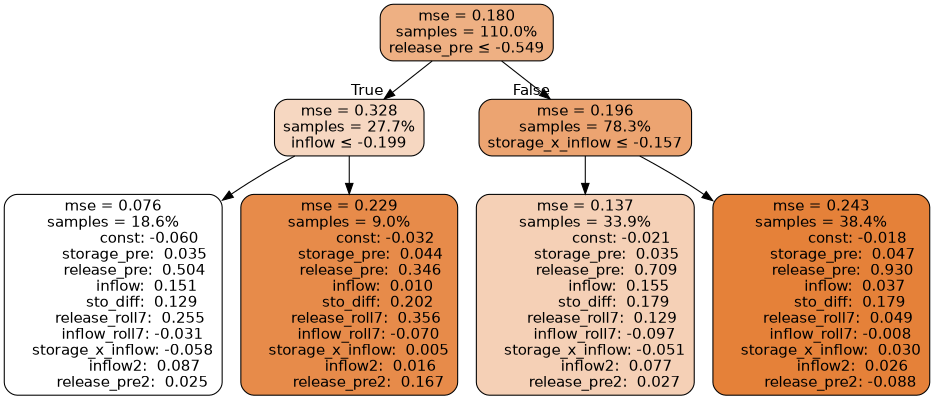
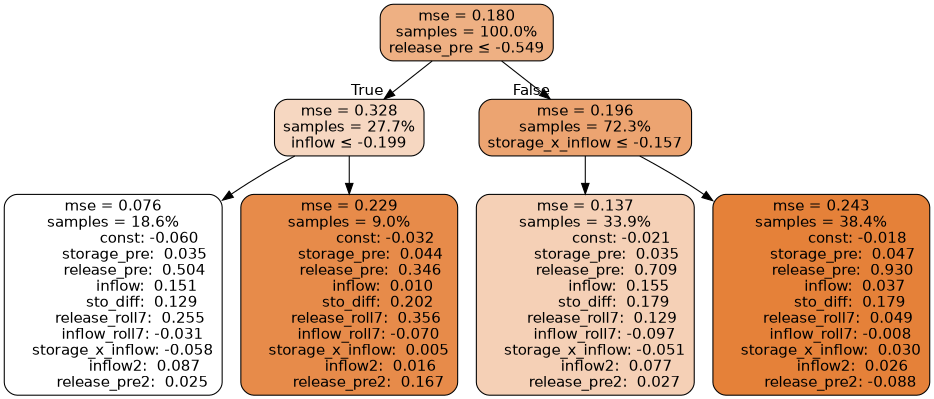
(467, 33) -> (467, 33)
(585, 128) -> (585, 128)
